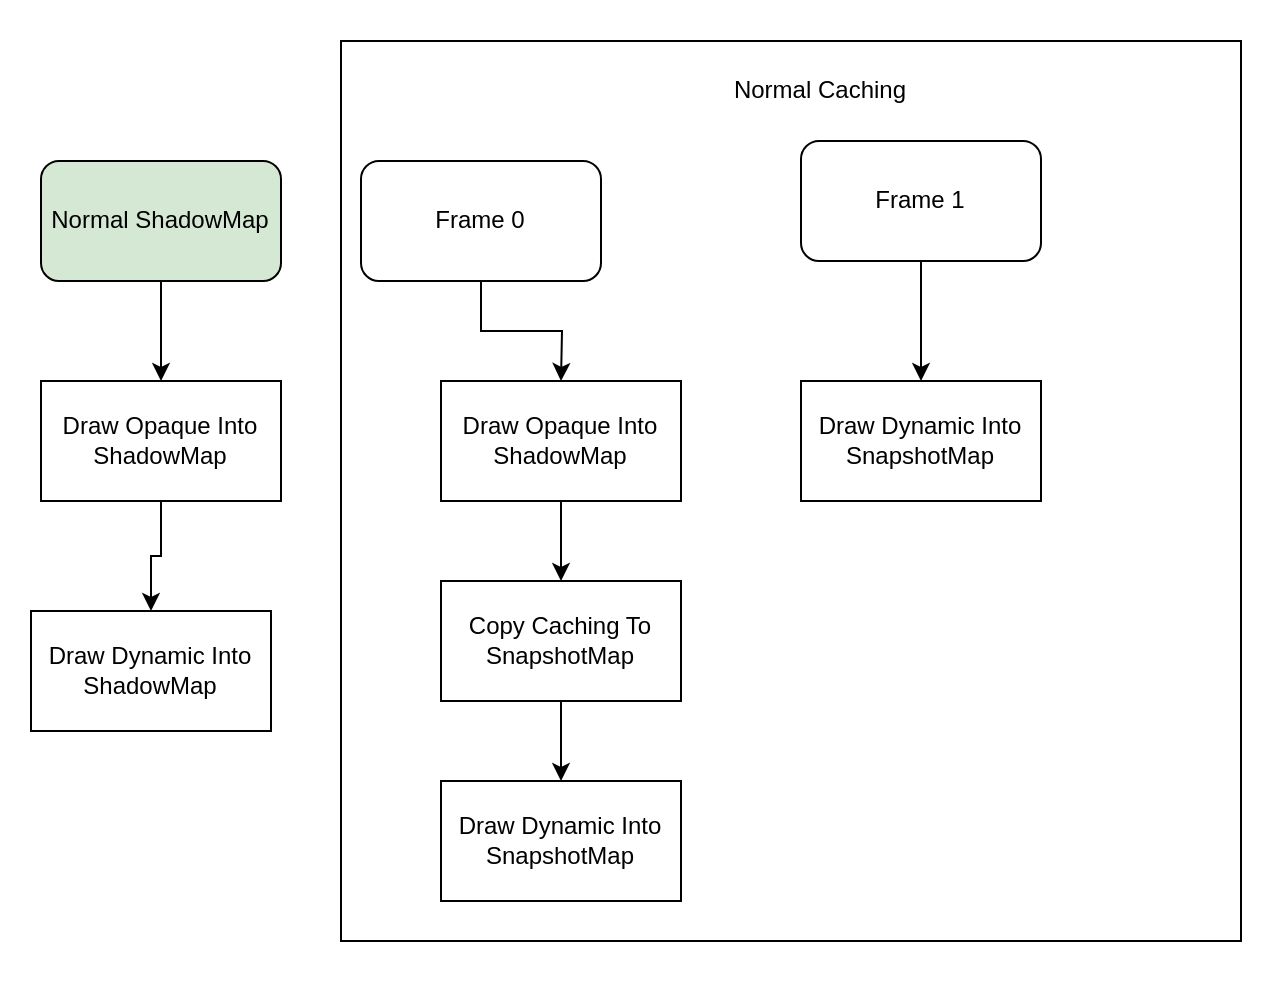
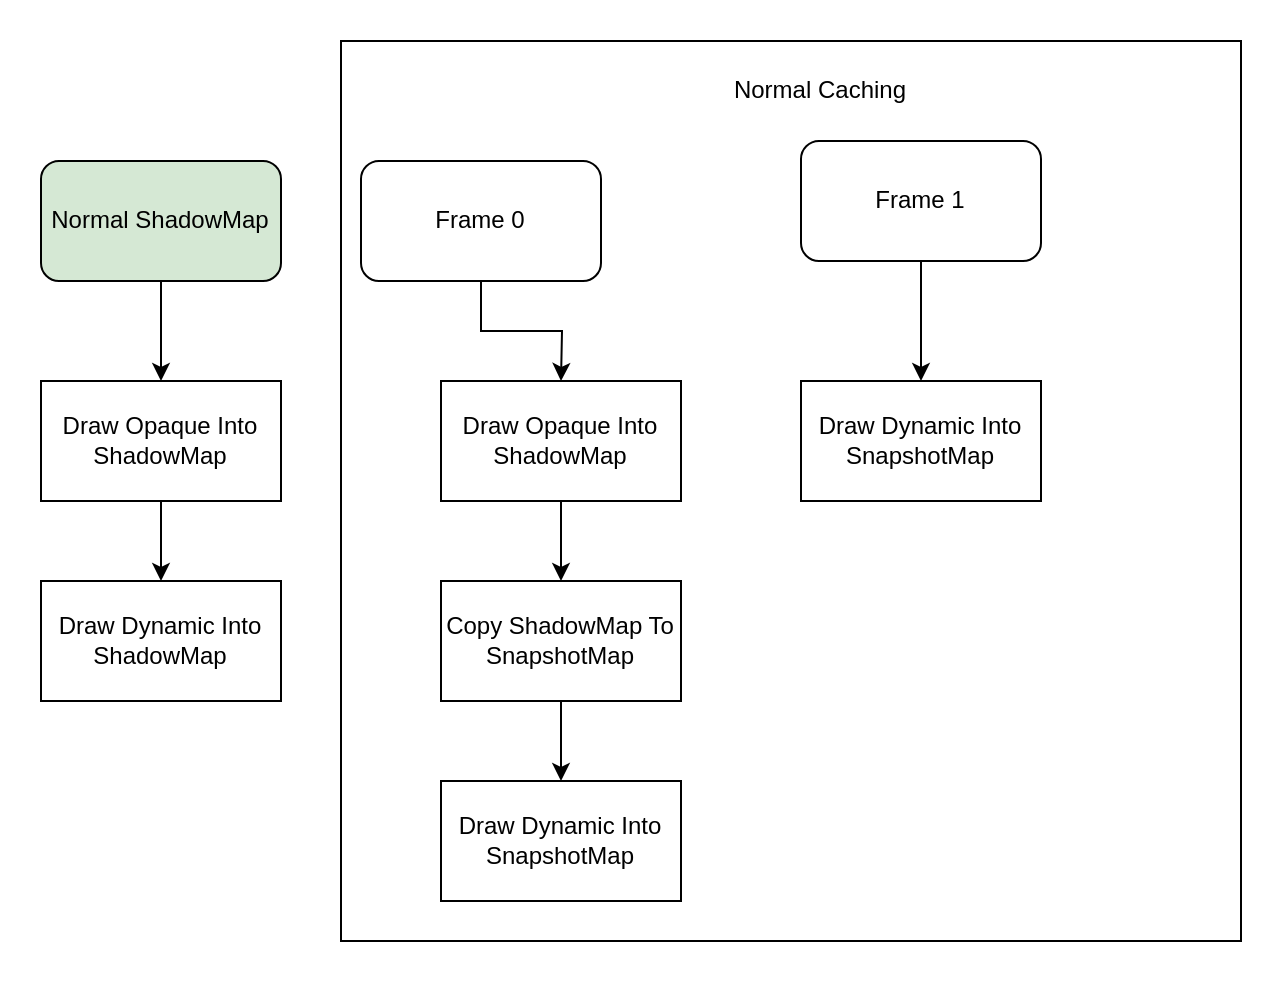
(561, 641) -> (561, 641)
(151, 671) -> (161, 641)
